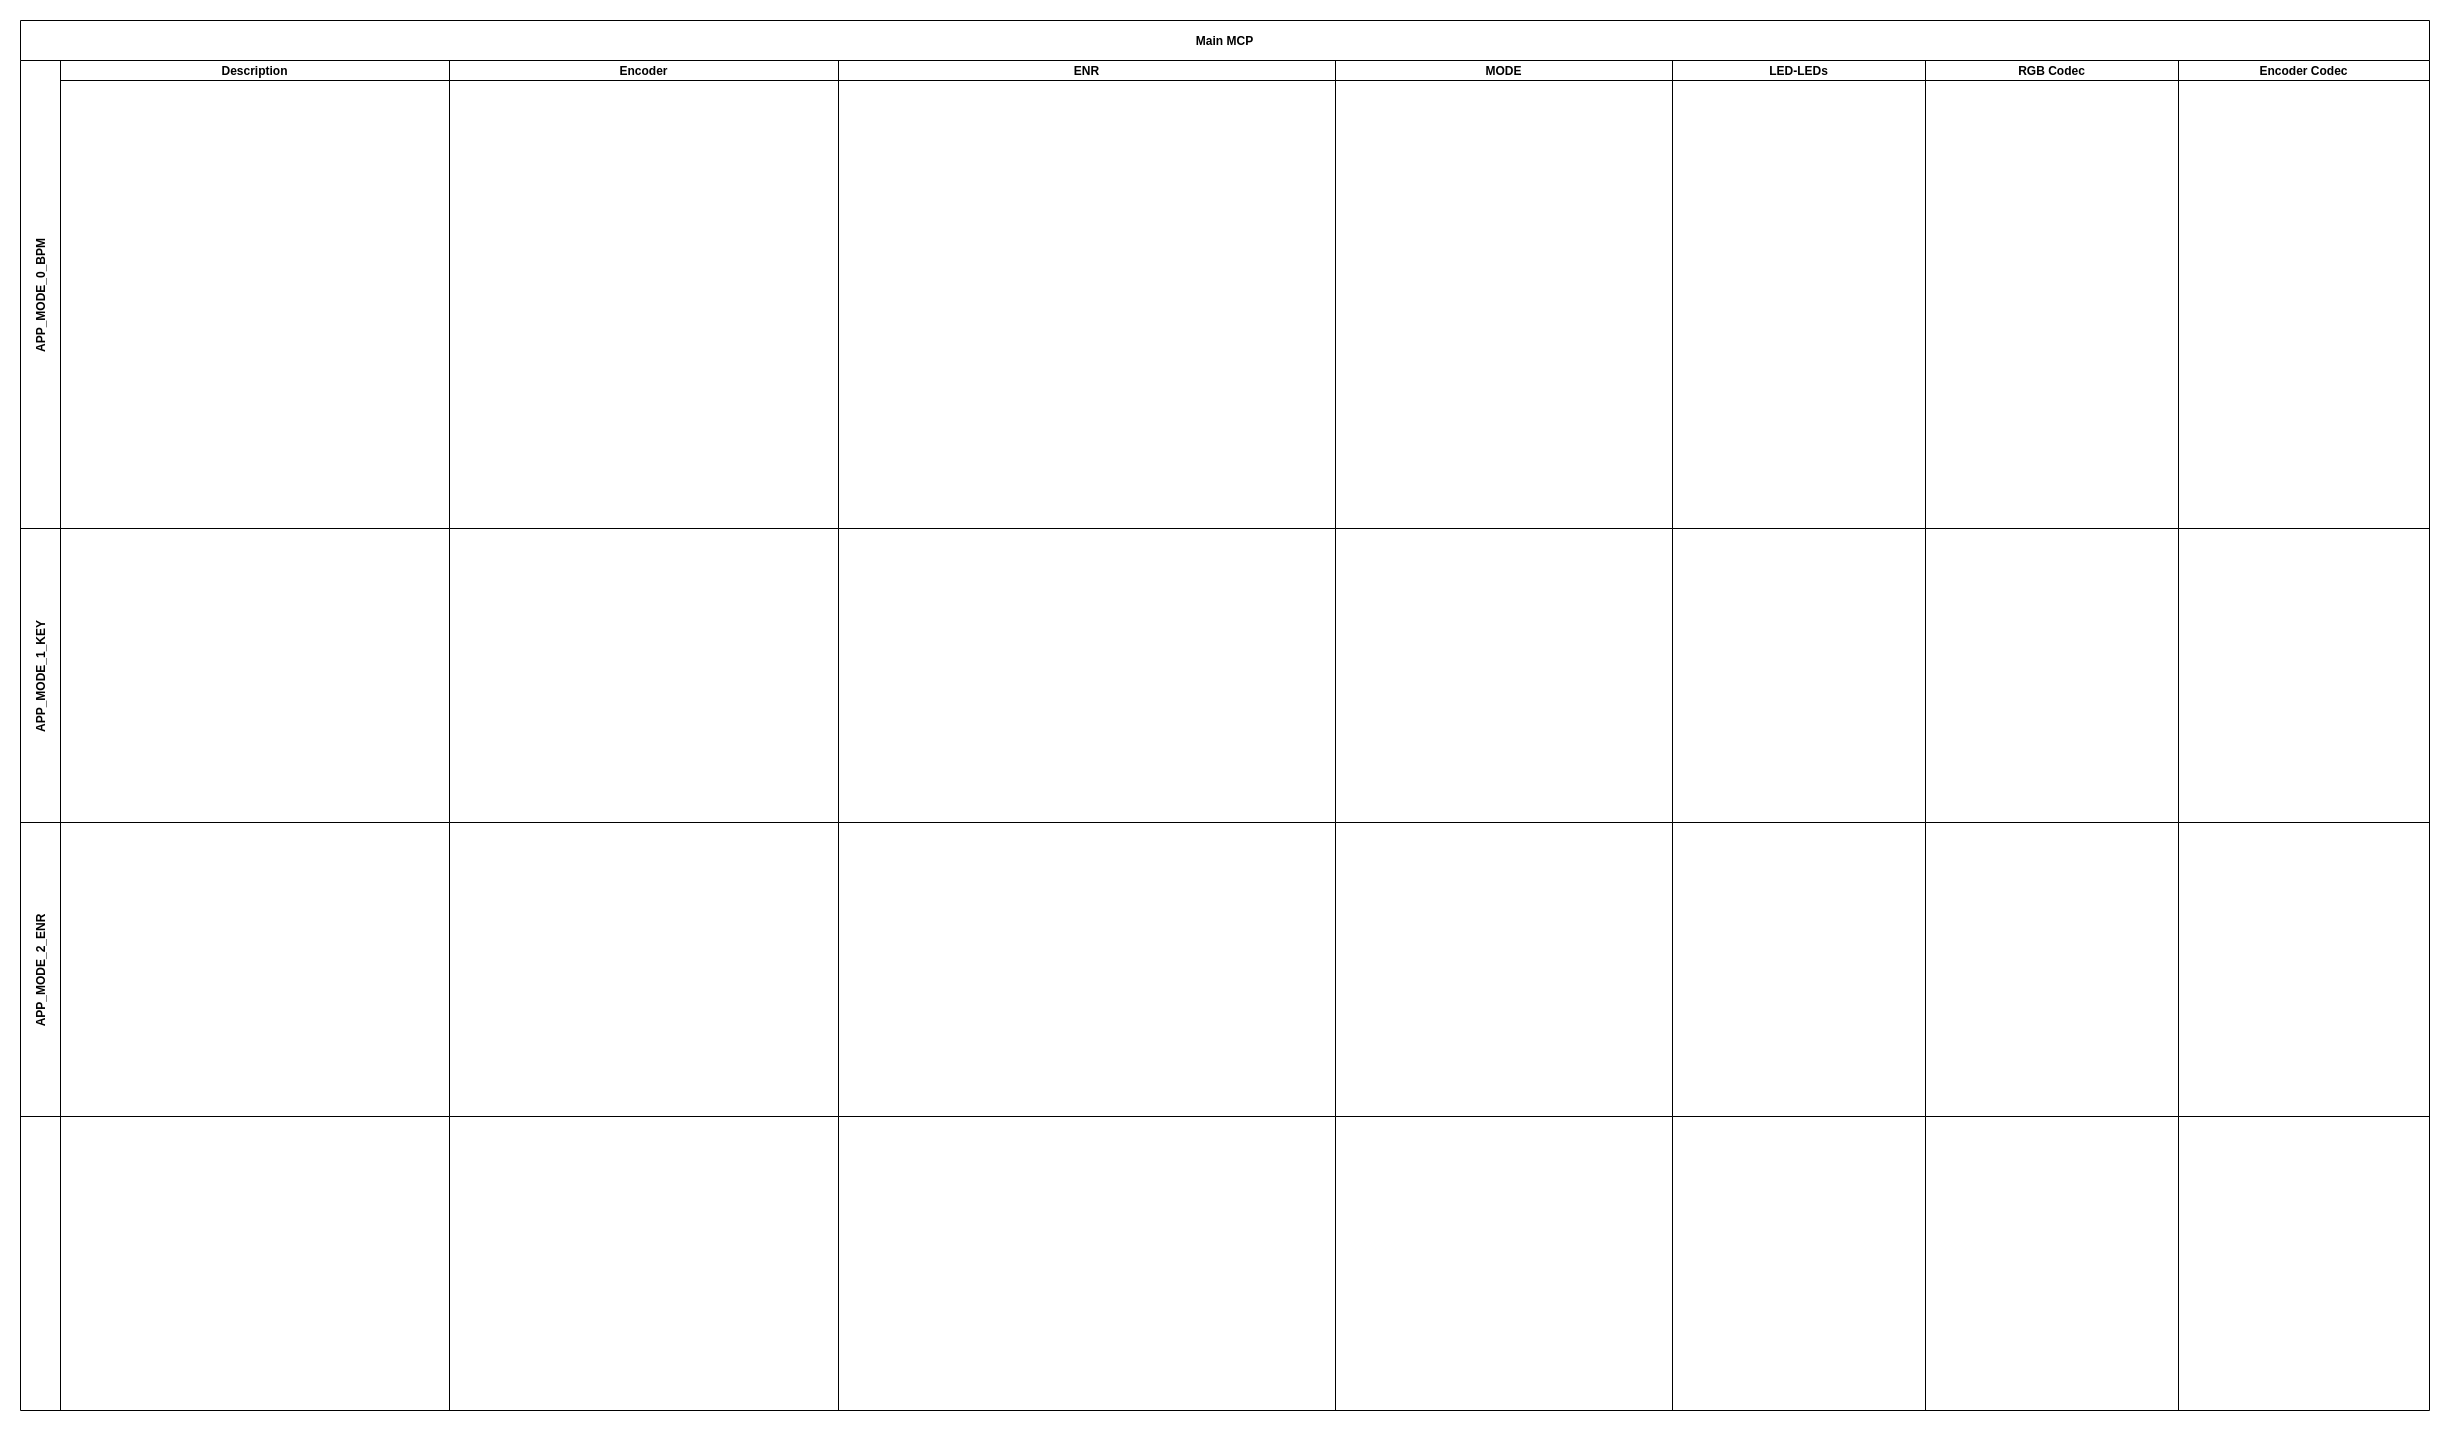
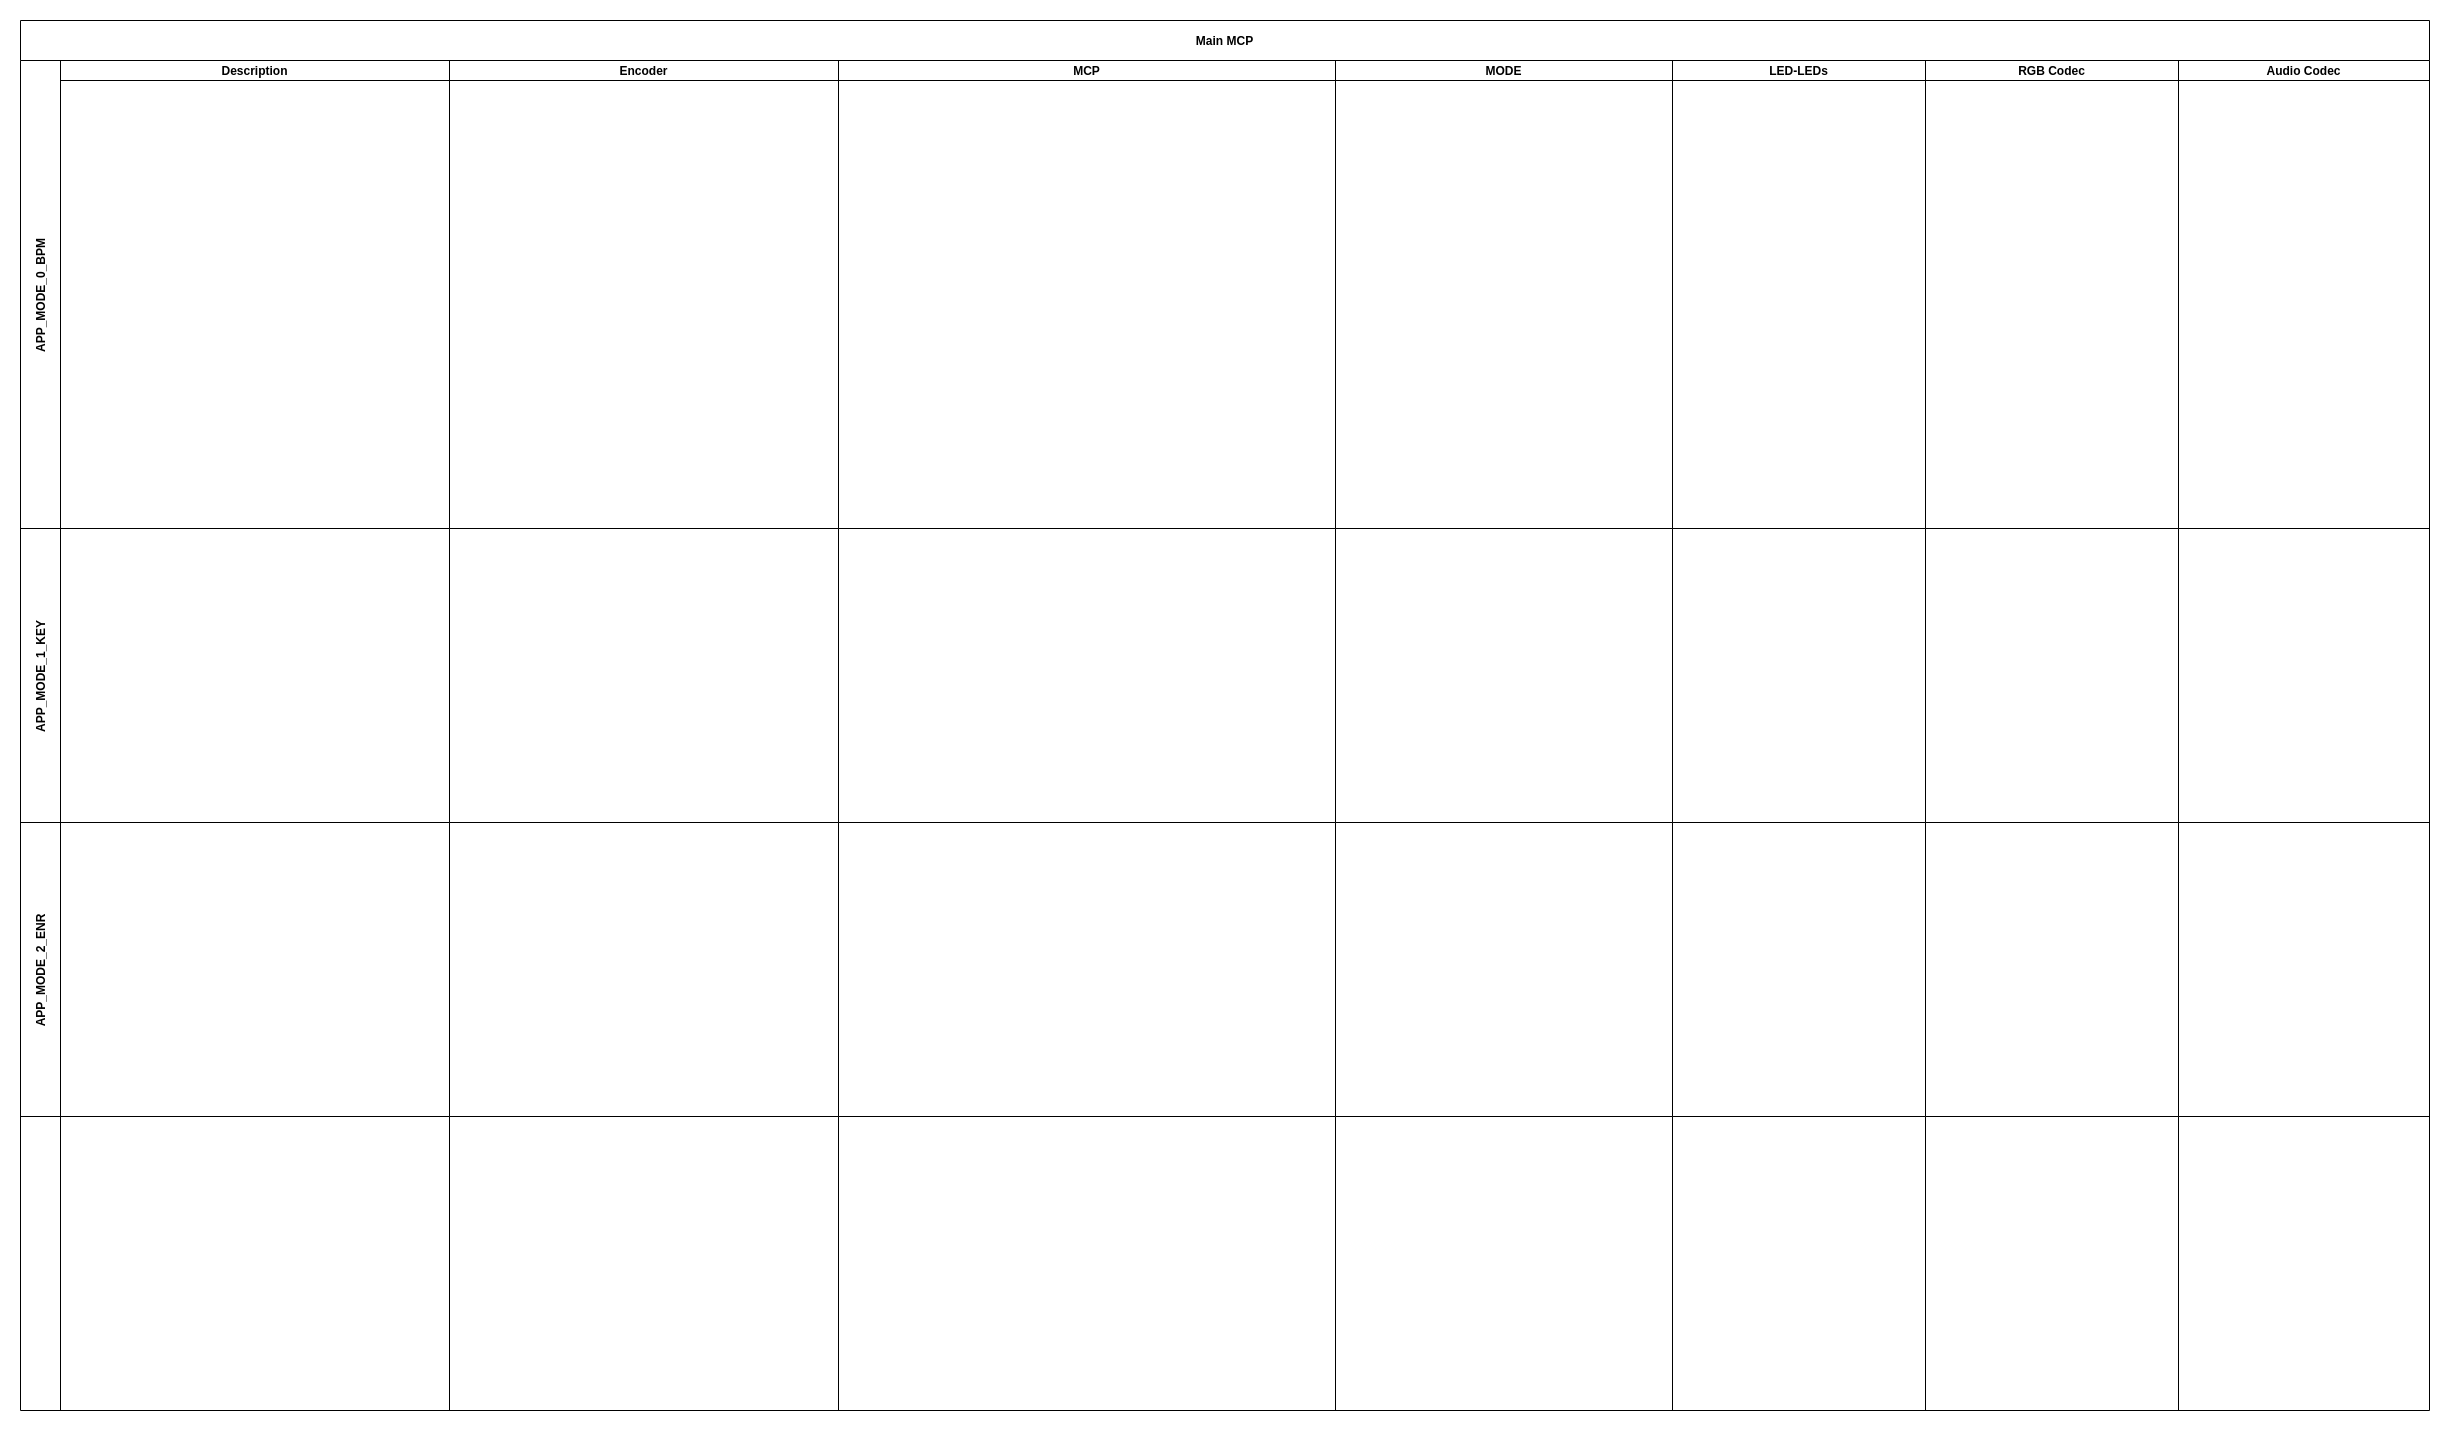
(1087, 71) -> (1087, 71)
(2304, 71) -> (2304, 71)
